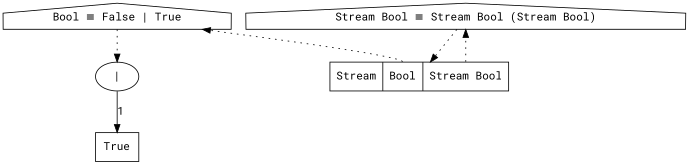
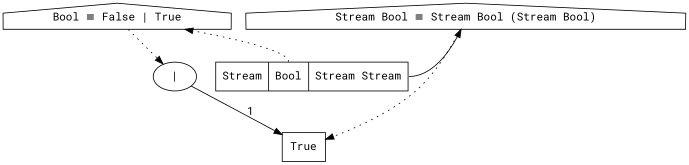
(446, 43) -> (409, 97)
(466, 50) -> (428, 71)
(466, 76) -> (358, 76)
